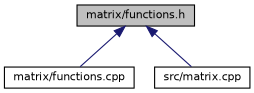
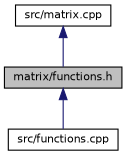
(173, 50) -> (63, 52)
(69, 78) -> (63, 140)
